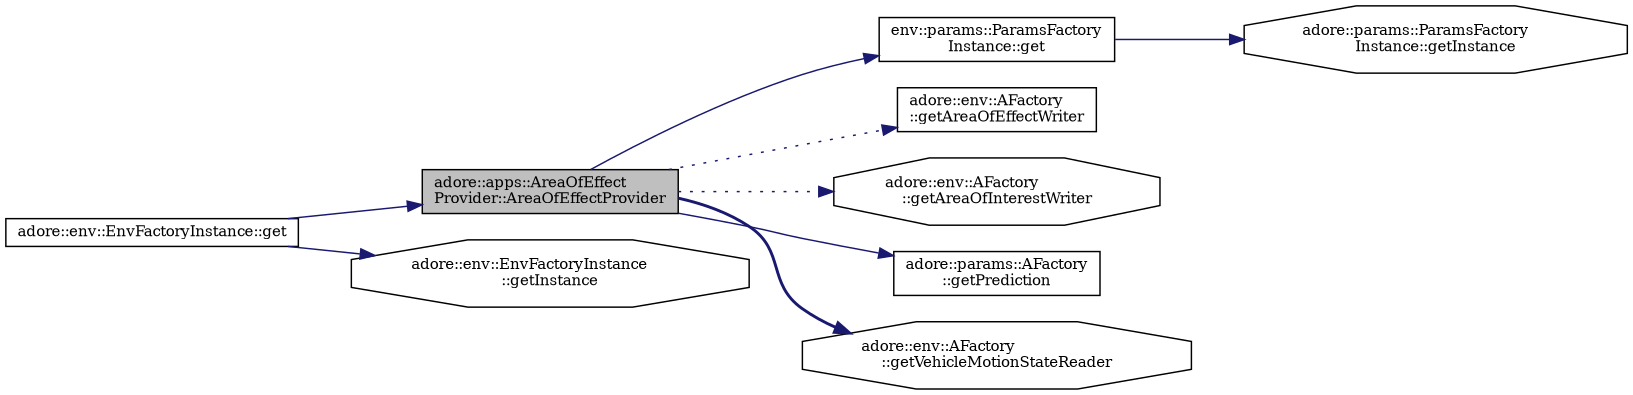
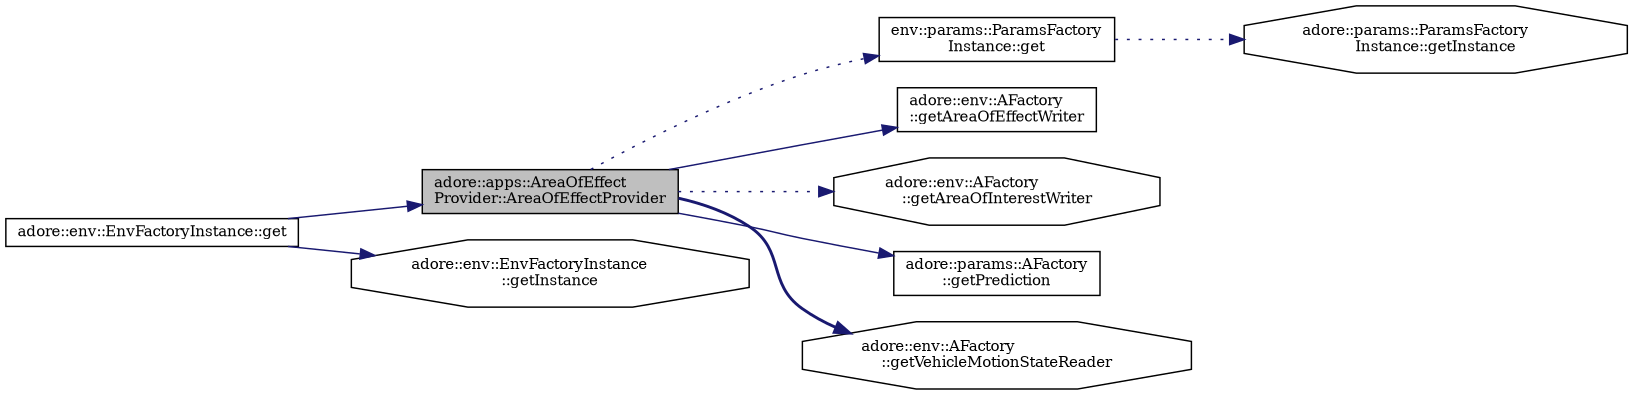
(1172, 39) -> (1172, 39)
(724, 104) -> (724, 104)
(776, 150) -> (776, 150)
